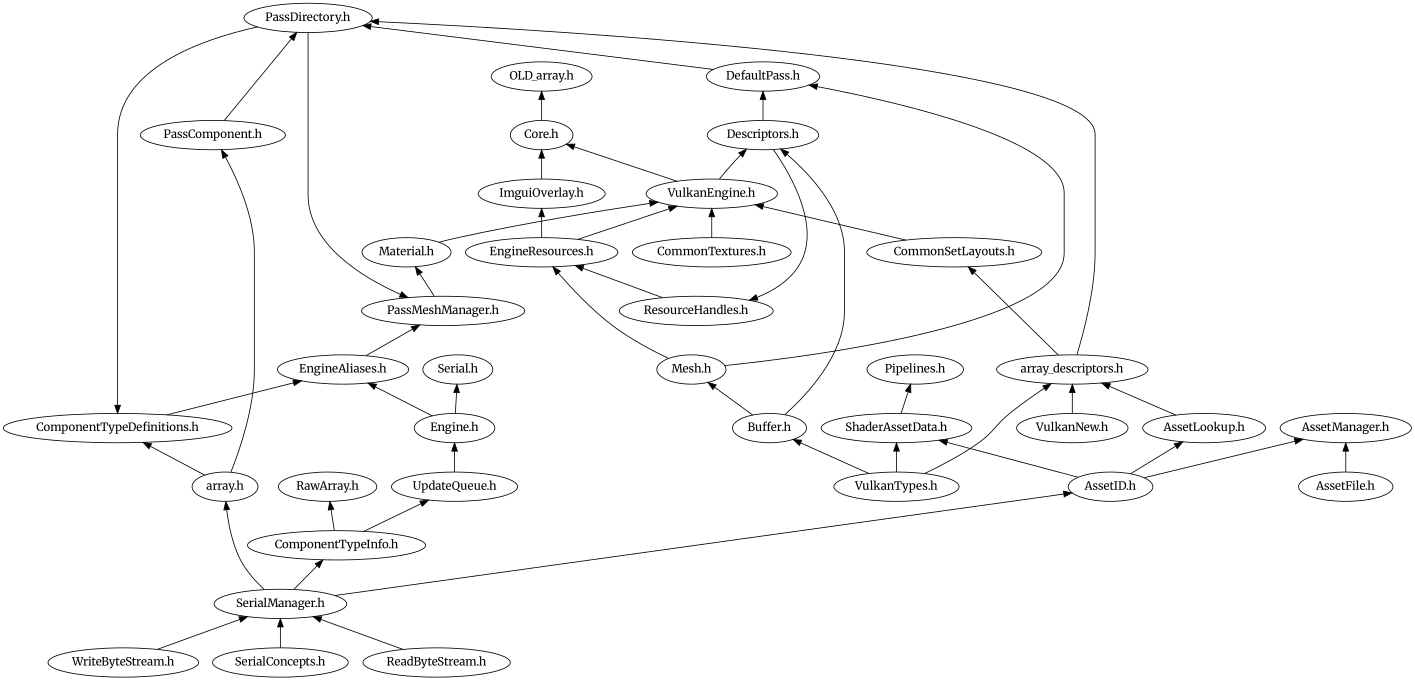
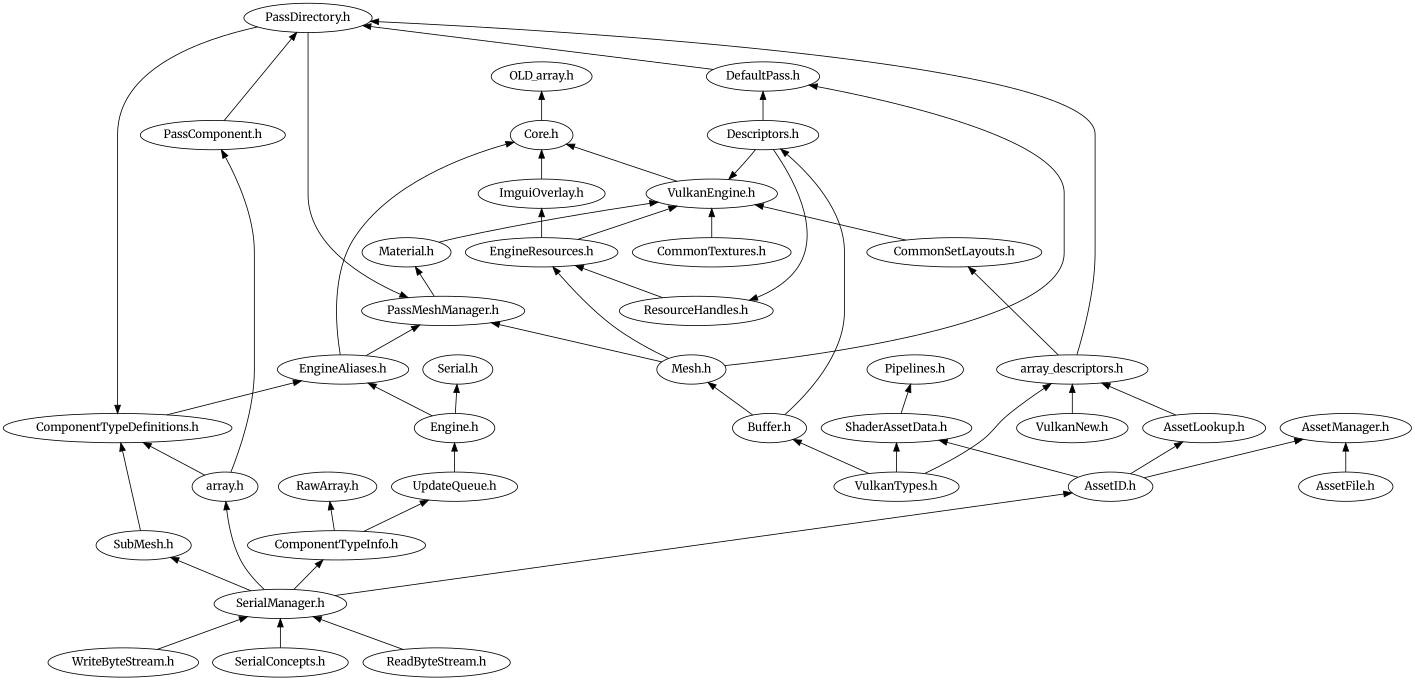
(730, 167) -> (745, 162)
none -> (374, 214)
none -> (581, 343)
none -> (144, 545)
